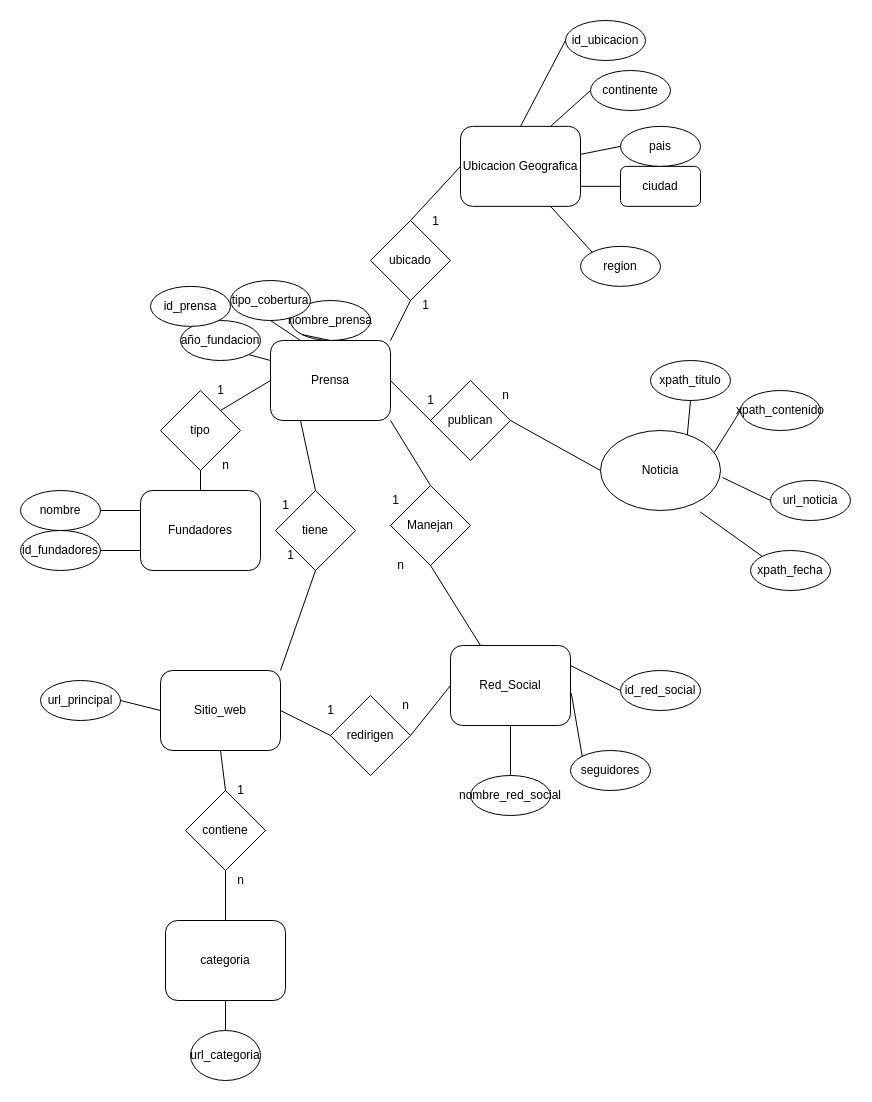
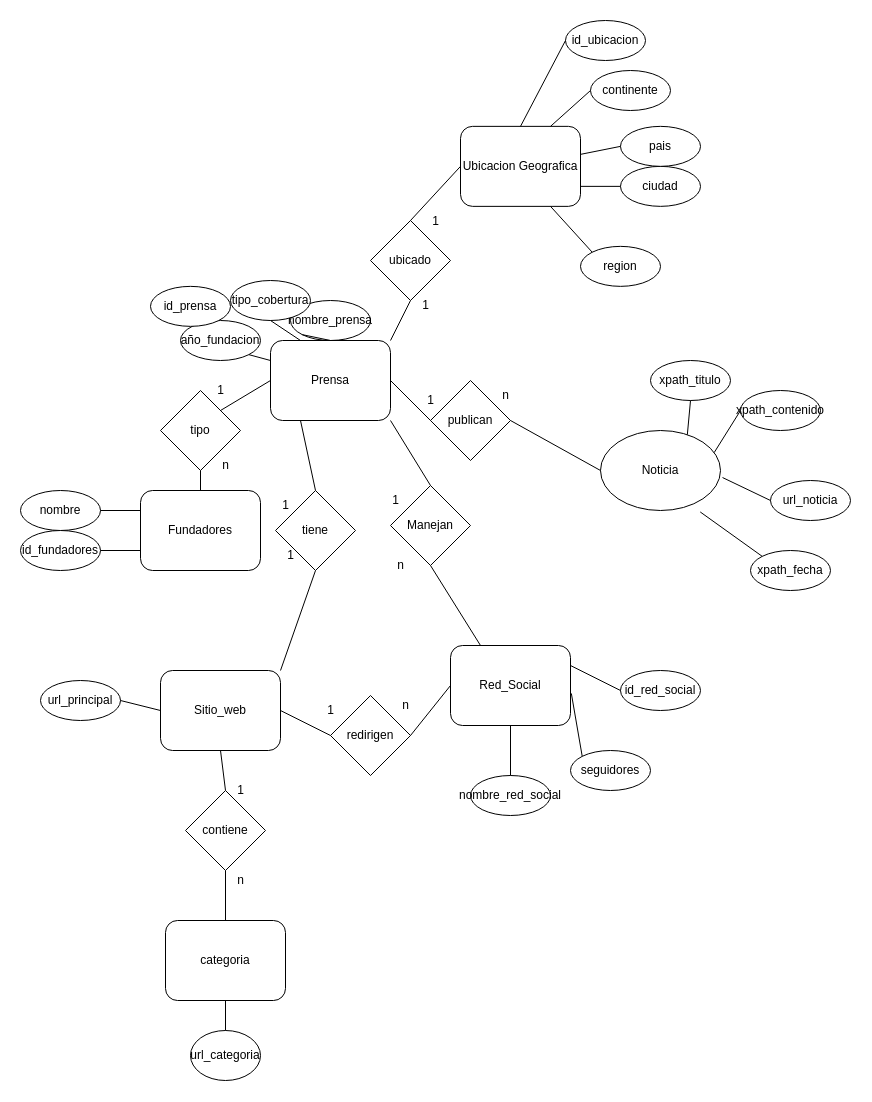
(661, 186) -> (661, 186)
